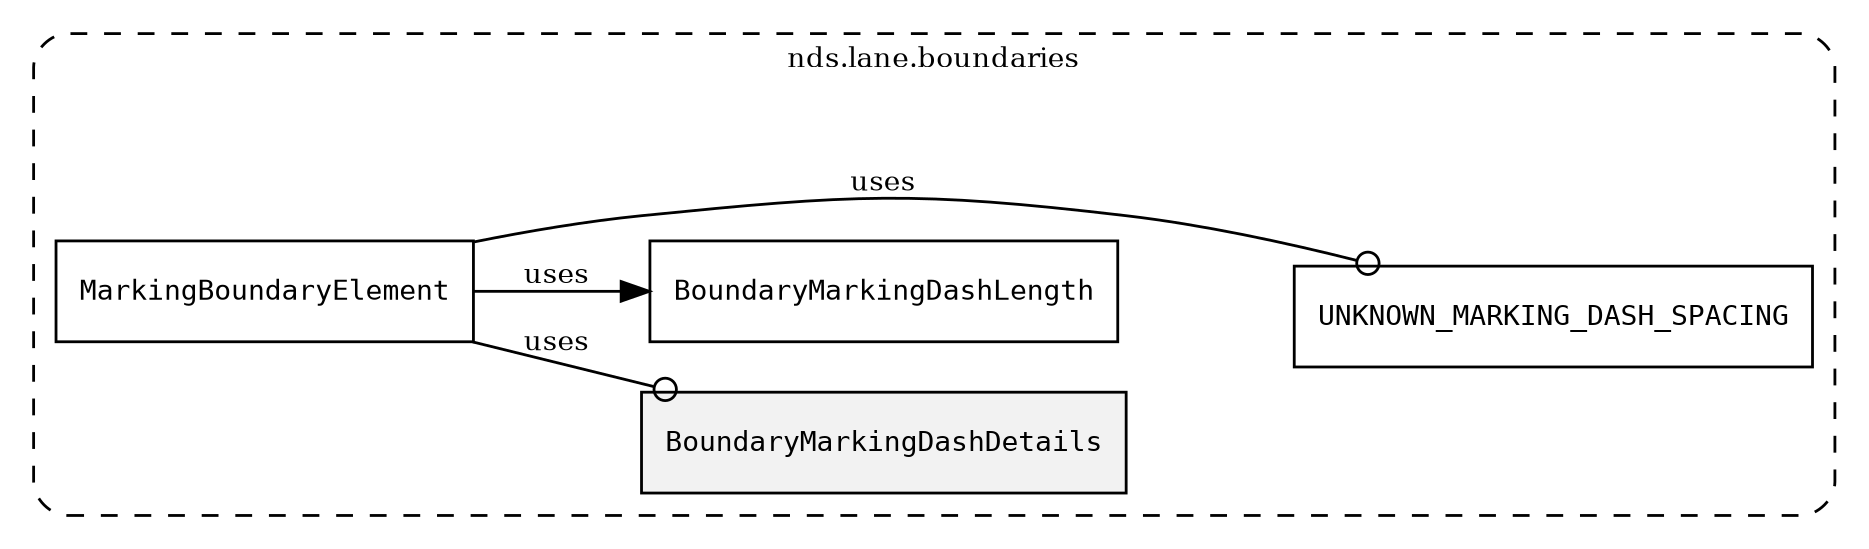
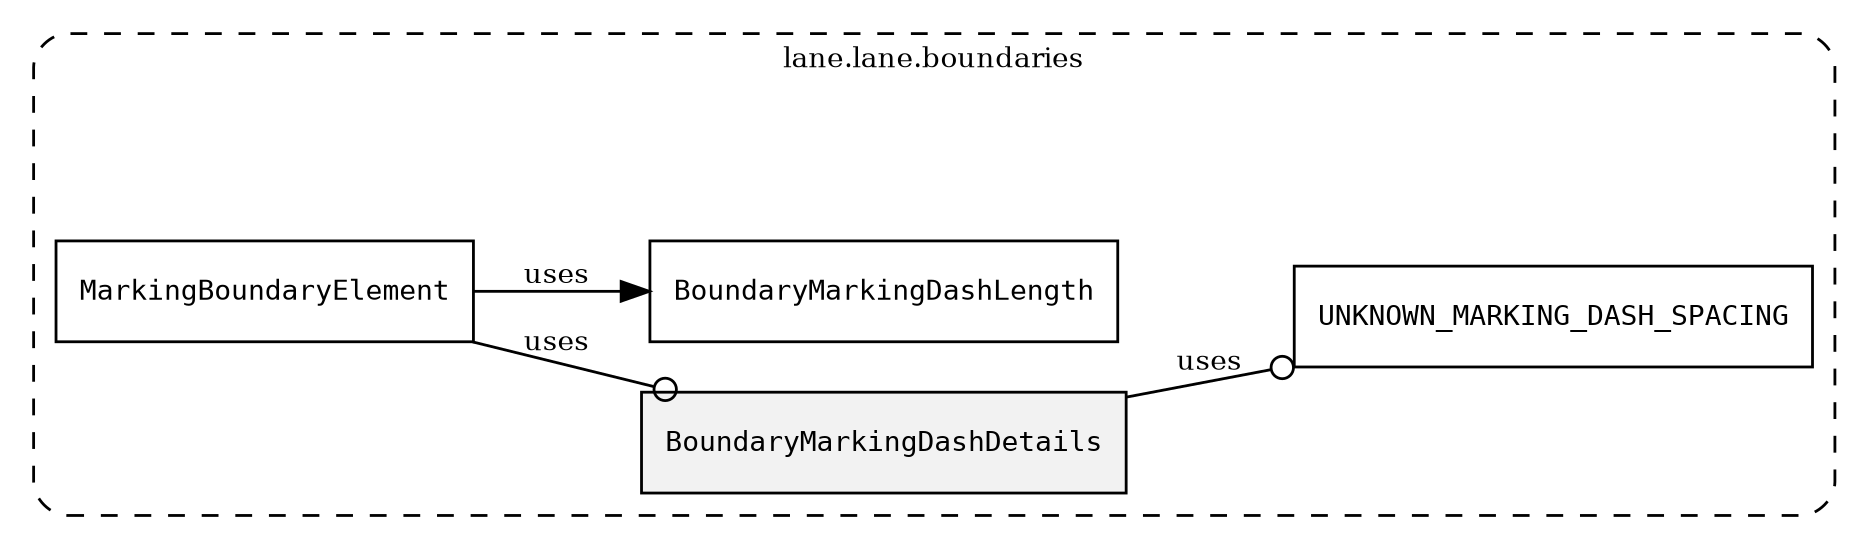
(934, 60) -> (934, 60)
(917, 199) -> (1199, 383)
